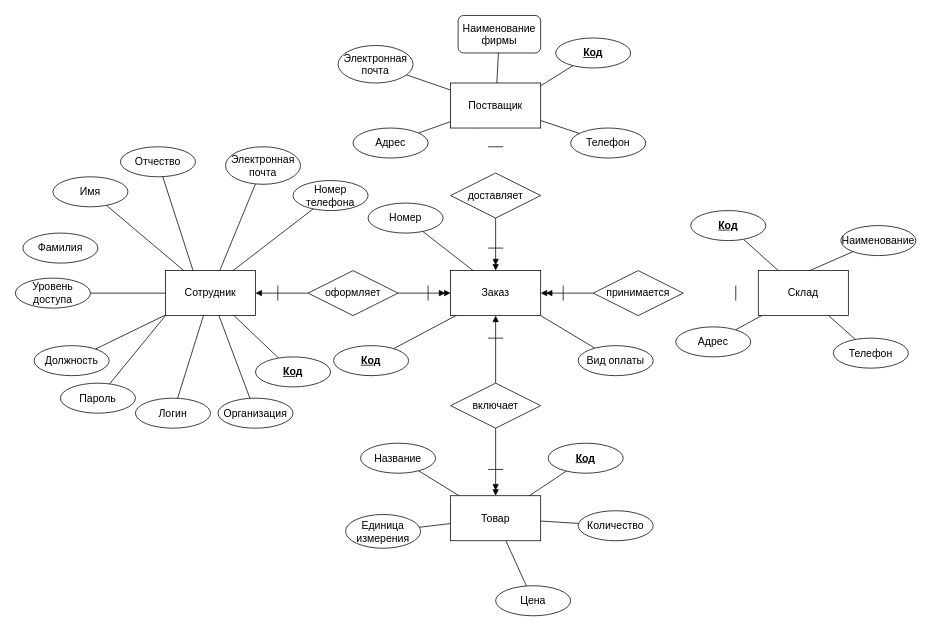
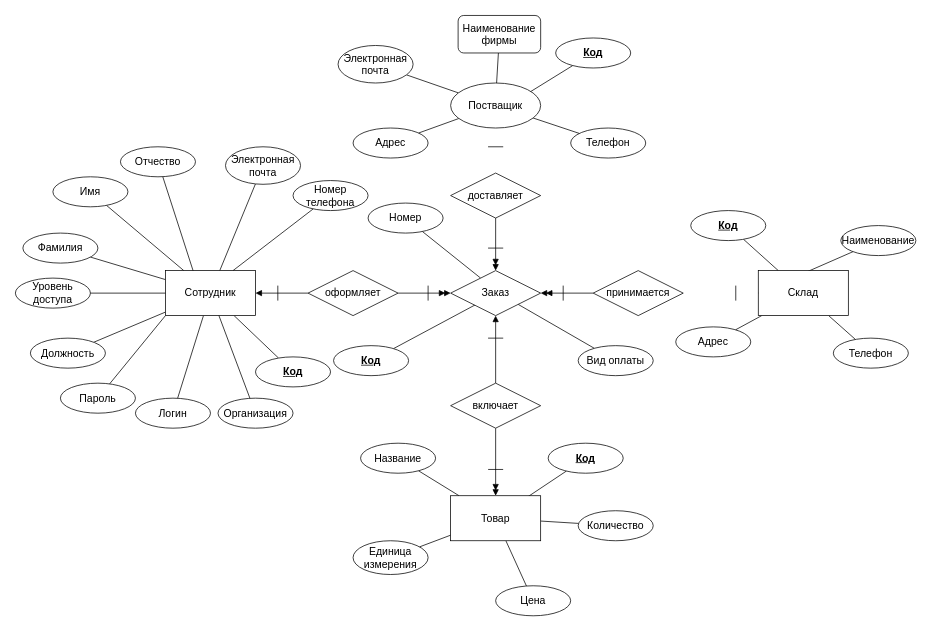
(495, 105) -> (495, 105)
none -> (128, 268)
(495, 293) -> (495, 293)
(72, 360) -> (68, 353)
(383, 531) -> (390, 557)
